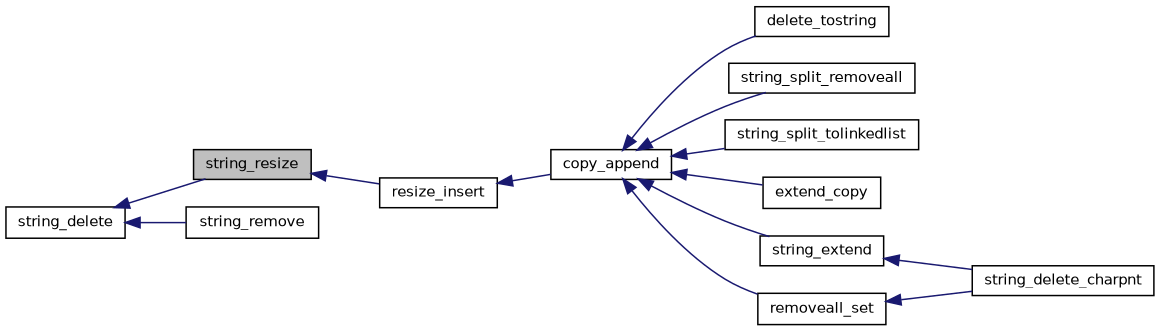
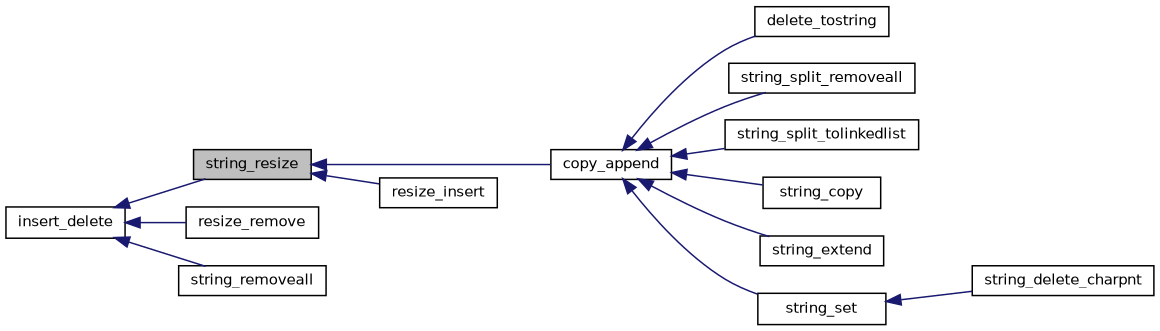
(531, 178) -> (439, 165)
(822, 193) -> (822, 193)
(66, 223) -> (66, 223)
(252, 223) -> (252, 223)
(936, 265) -> none
none -> (252, 281)
(822, 309) -> (822, 309)
